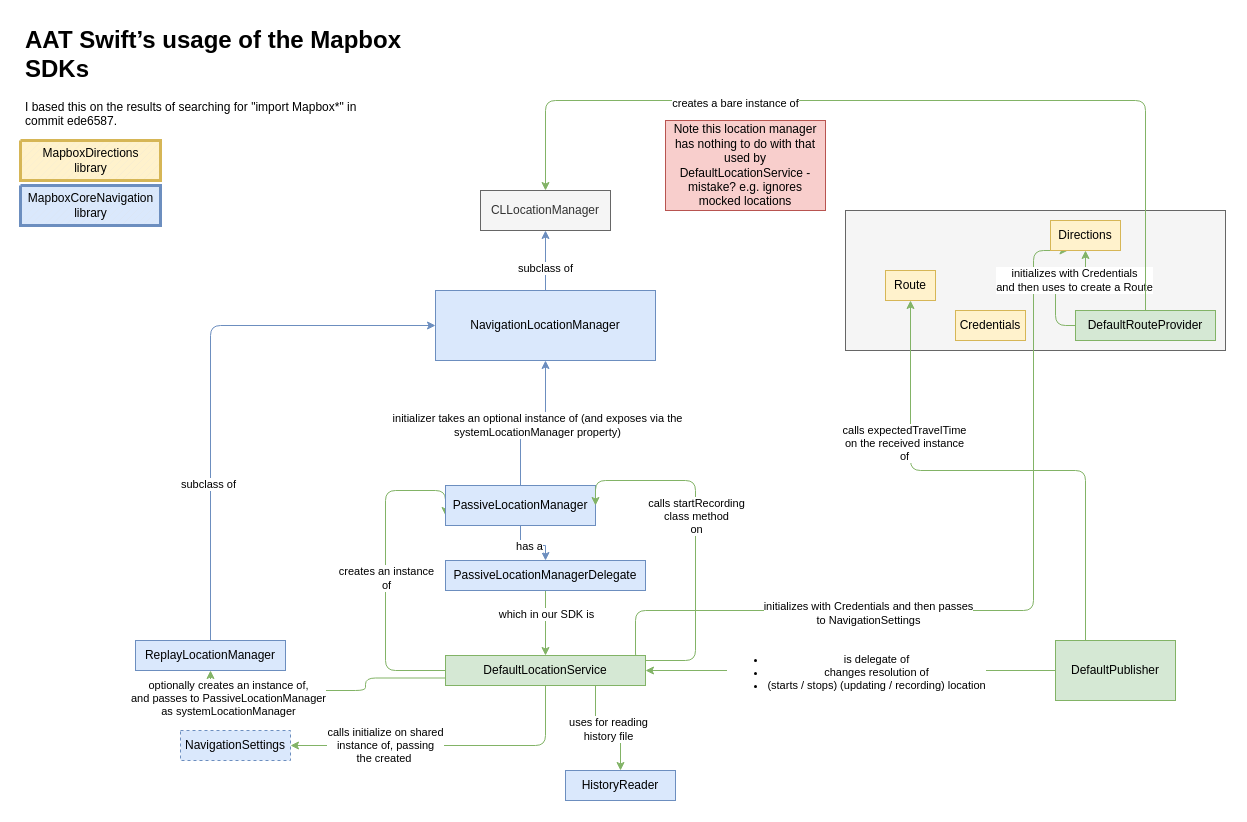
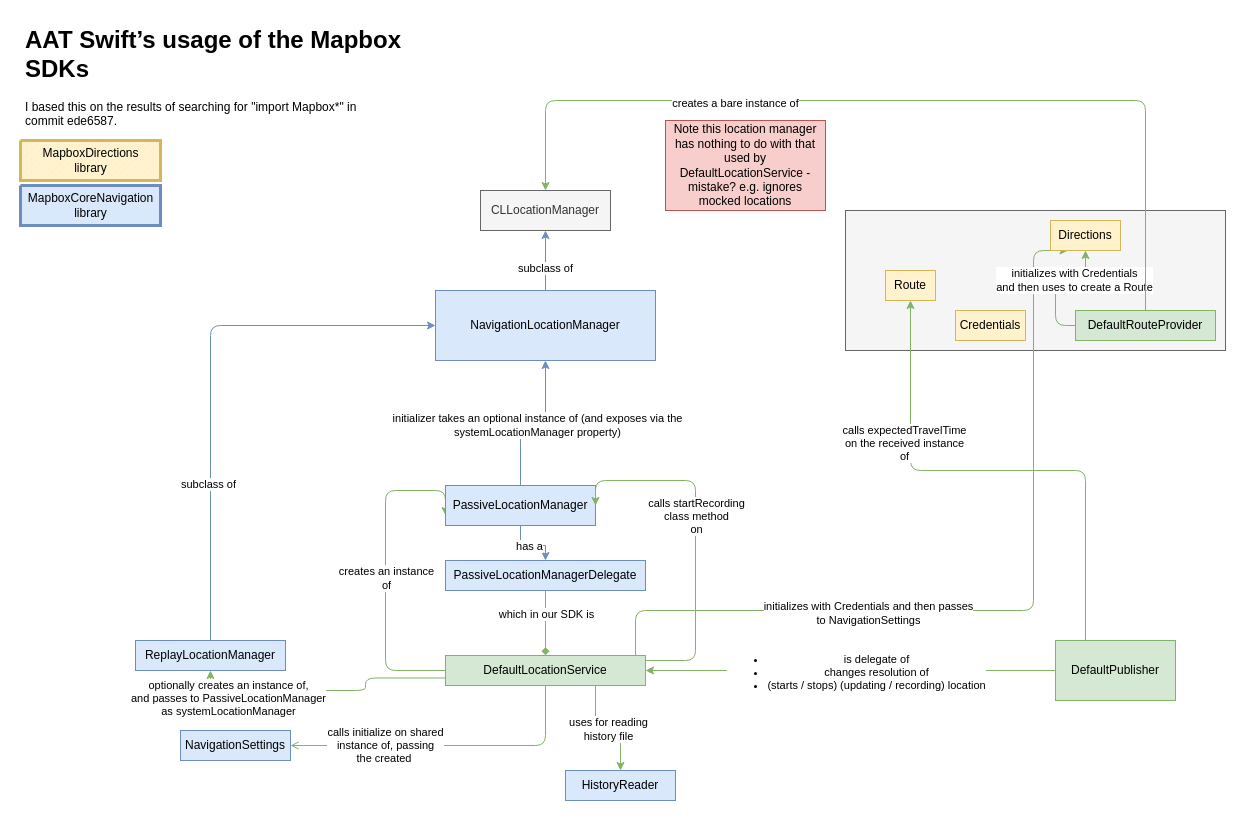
(546, 647) -> (546, 646)
(236, 746) -> (236, 746)
(299, 746) -> (297, 746)
